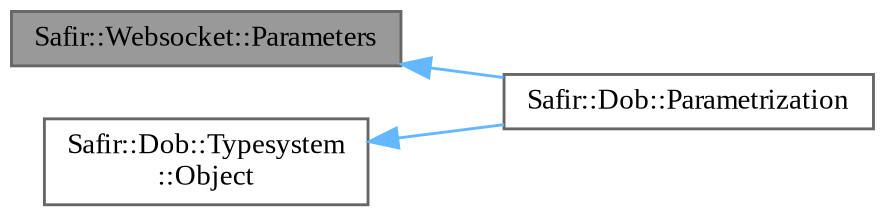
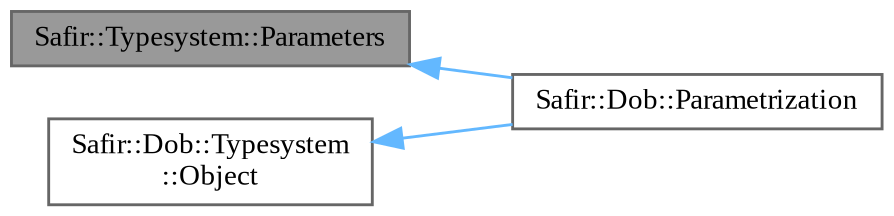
(206, 39) -> (210, 39)
